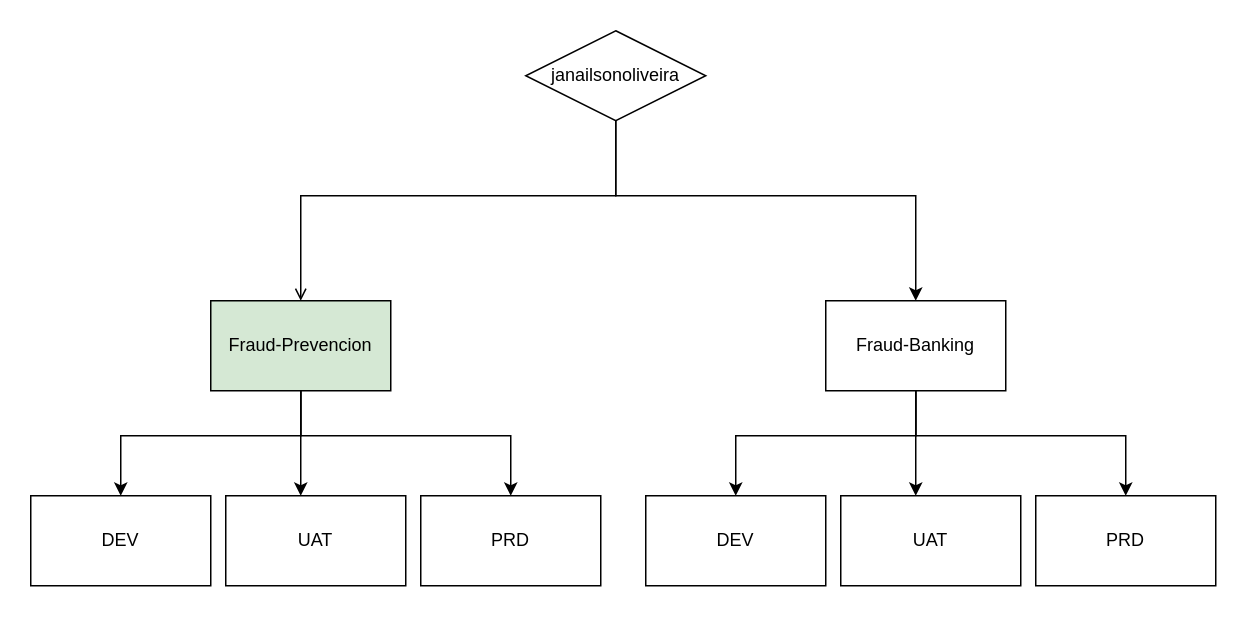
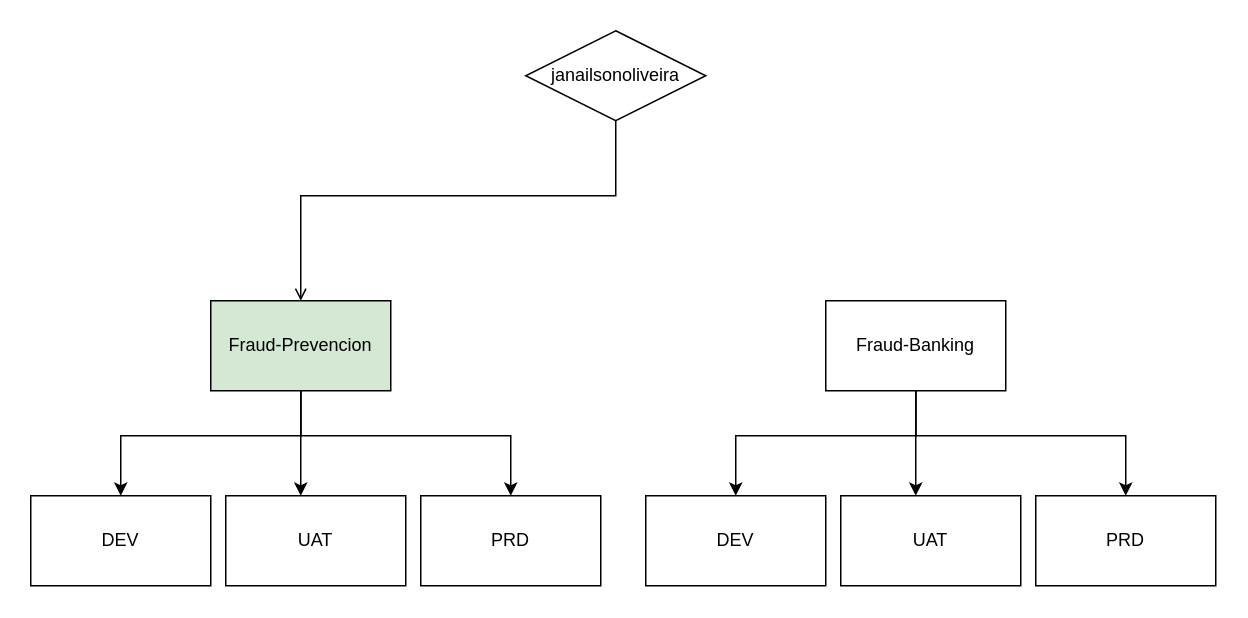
(813, 196) -> none
